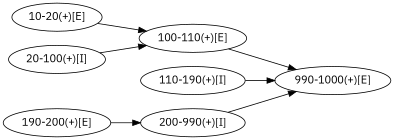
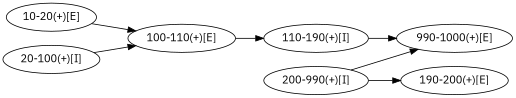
(259, 58) -> (246, 38)
(122, 123) -> (381, 81)
